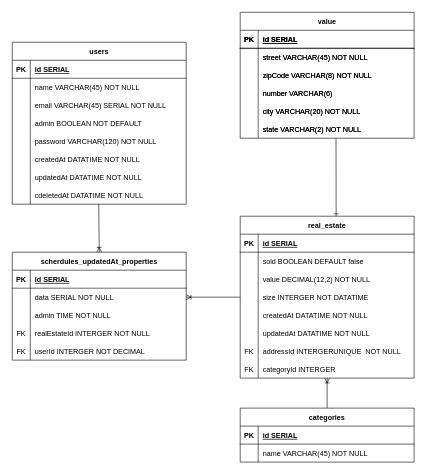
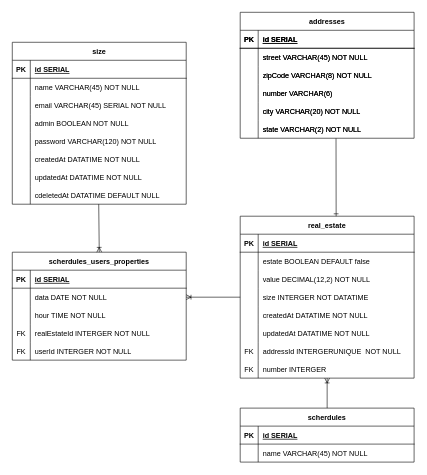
(327, 22) -> (327, 22)
(99, 52) -> (99, 52)
(81, 124) -> (75, 124)
(88, 196) -> (96, 196)
(99, 262) -> (99, 262)
(311, 262) -> (316, 262)
(72, 298) -> (68, 298)
(69, 316) -> (68, 316)
(86, 352) -> (80, 352)
(300, 370) -> (292, 370)
(327, 418) -> (327, 418)
